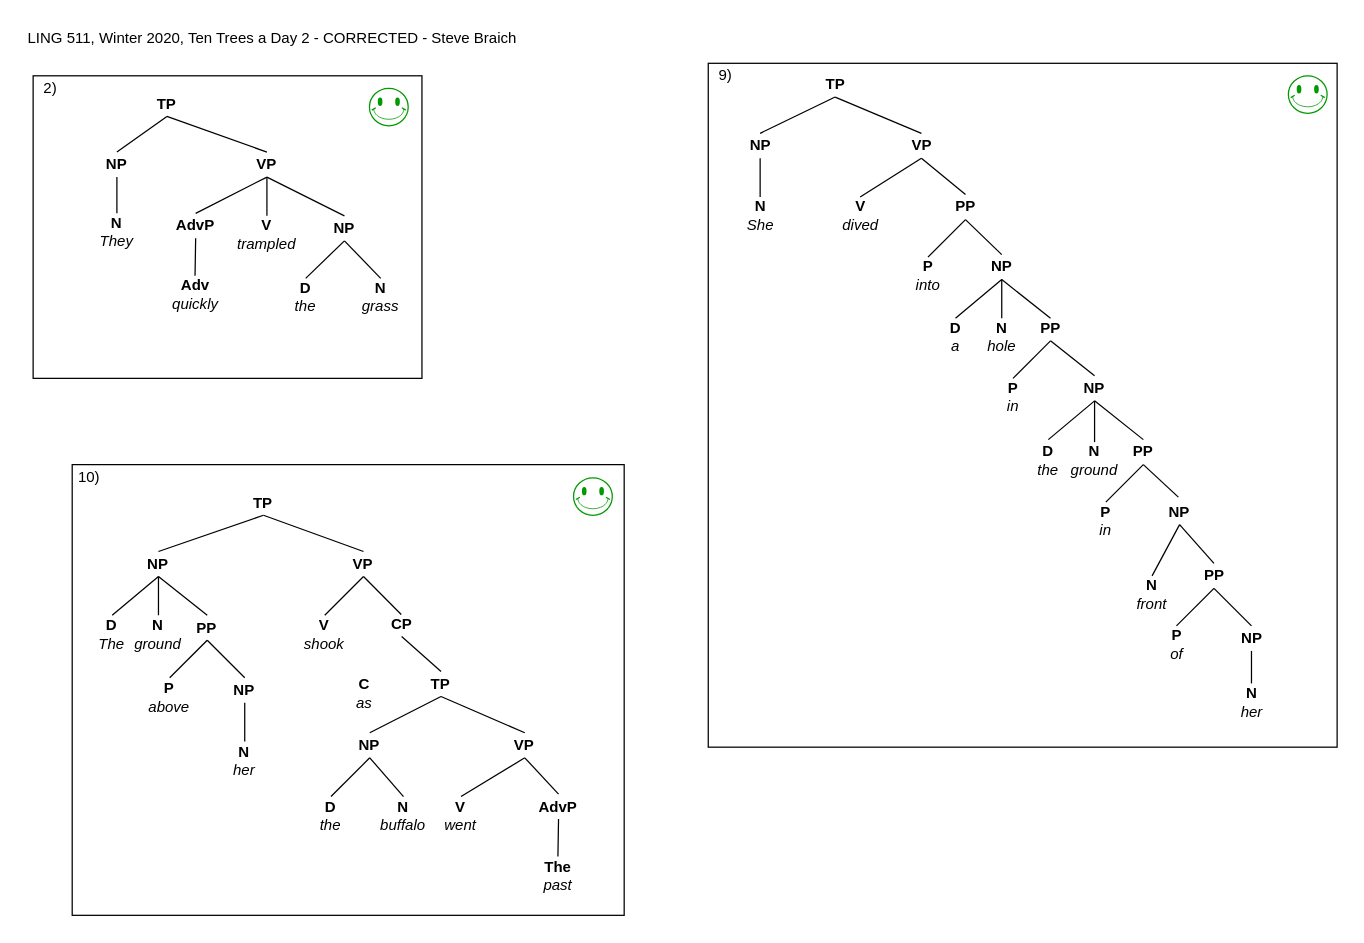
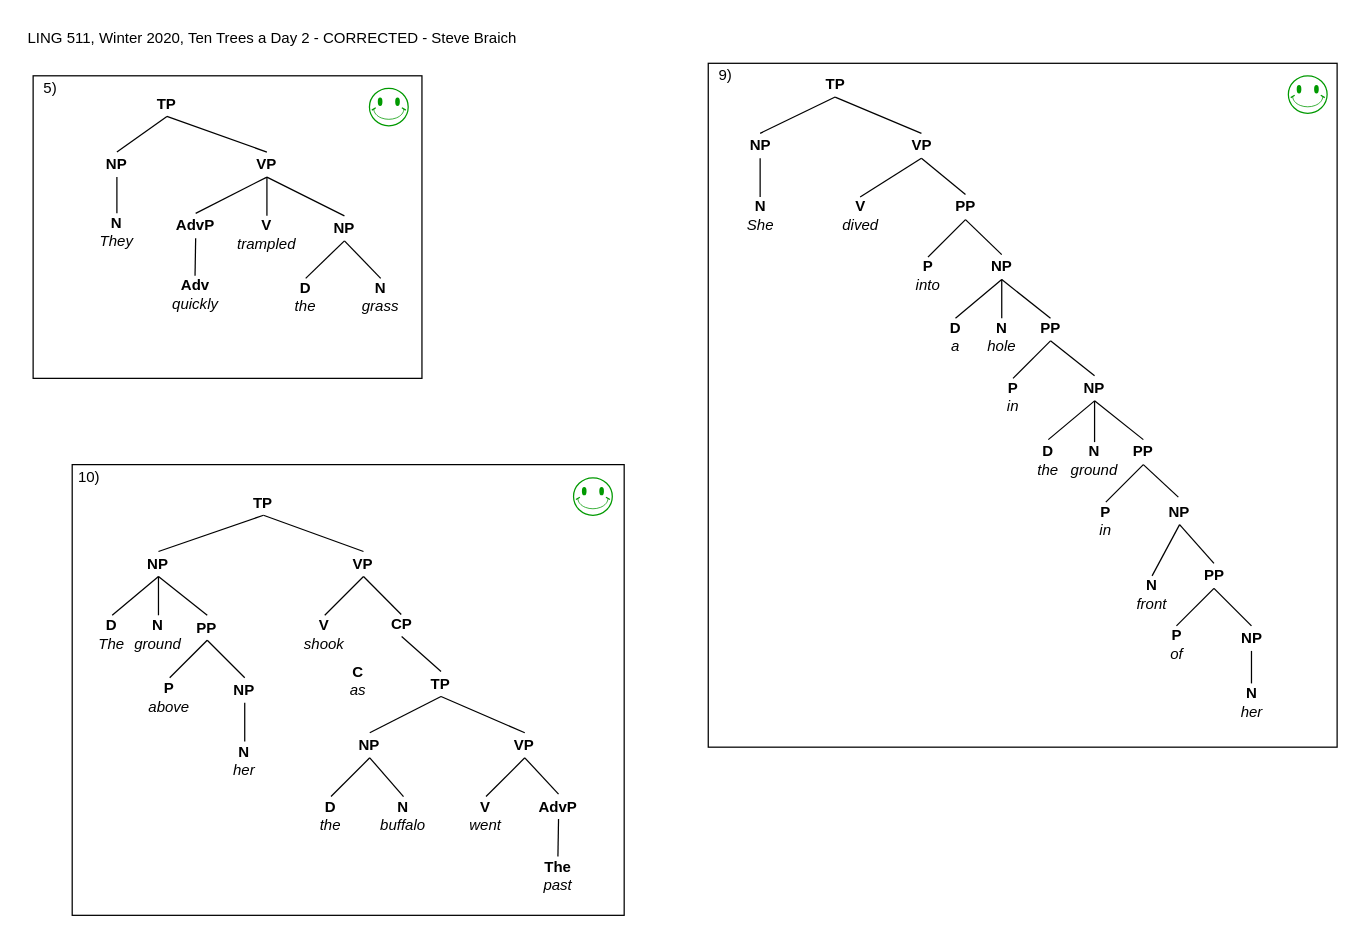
(51, 88) -> (51, 88)
(364, 693) -> (358, 680)
(461, 815) -> (486, 815)
